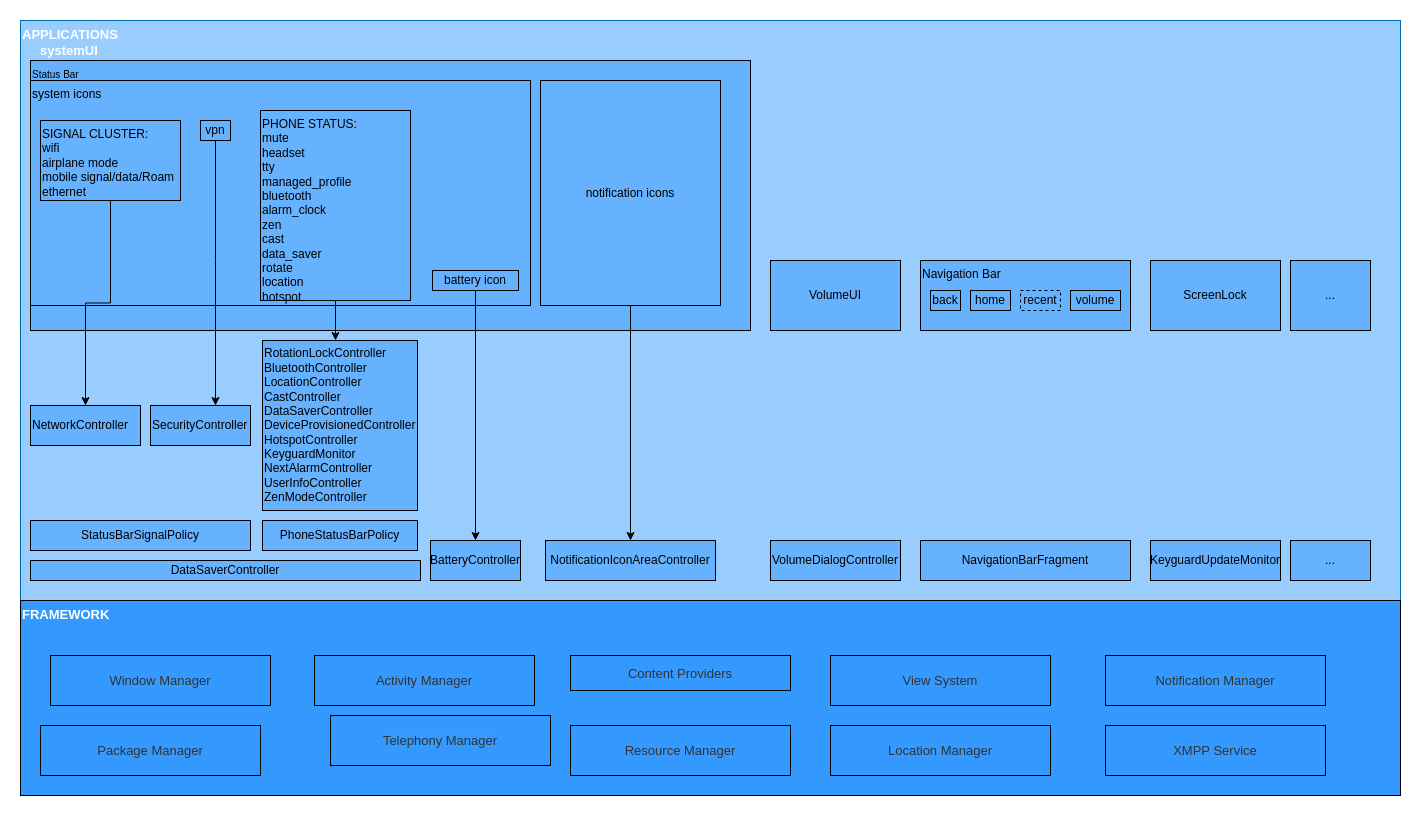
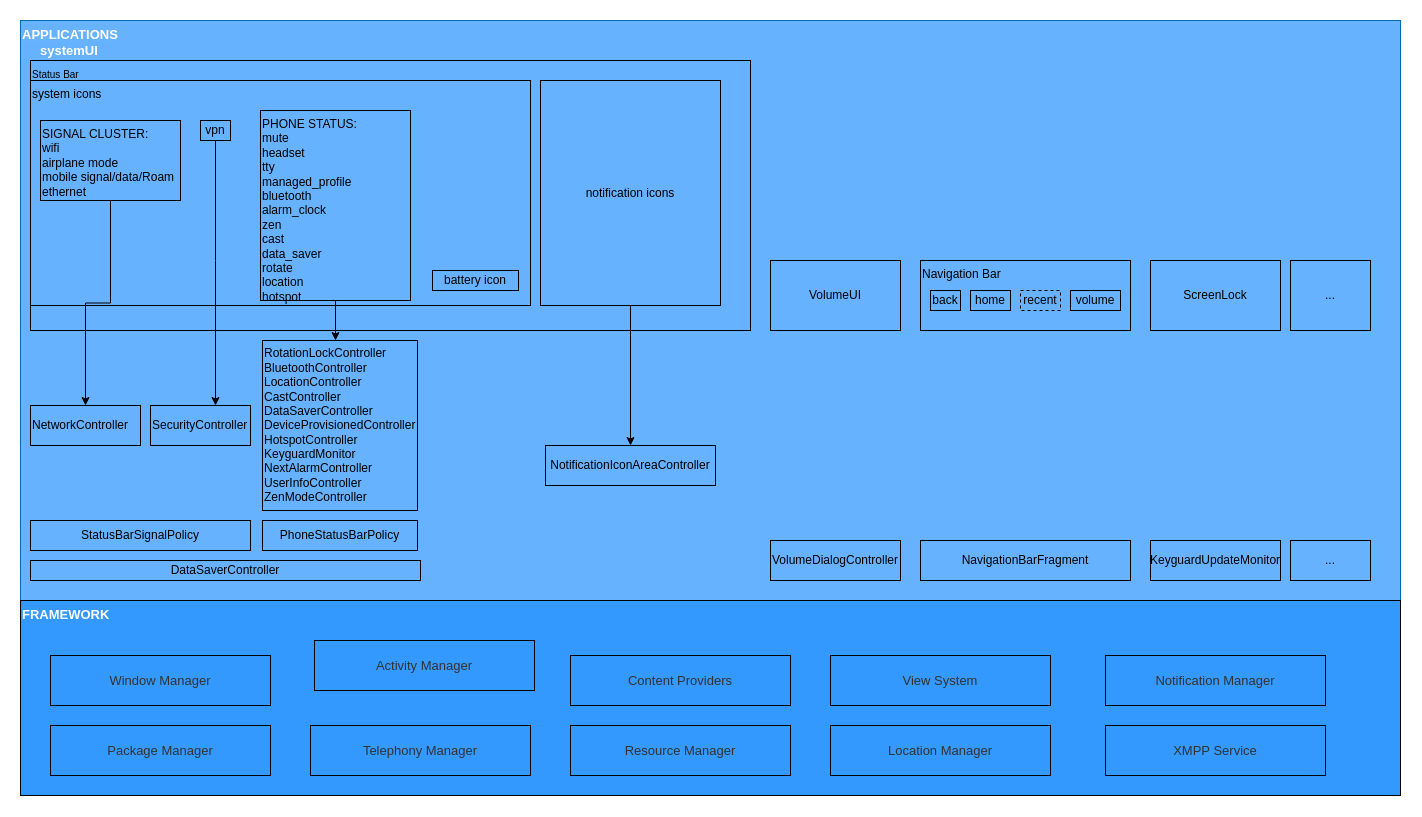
(63, 42) -> (63, 42)
(476, 412) -> none
(476, 561) -> none
(631, 561) -> (631, 466)
(681, 673) -> (681, 681)
(425, 681) -> (425, 666)
(441, 741) -> (421, 751)
(151, 751) -> (161, 751)
